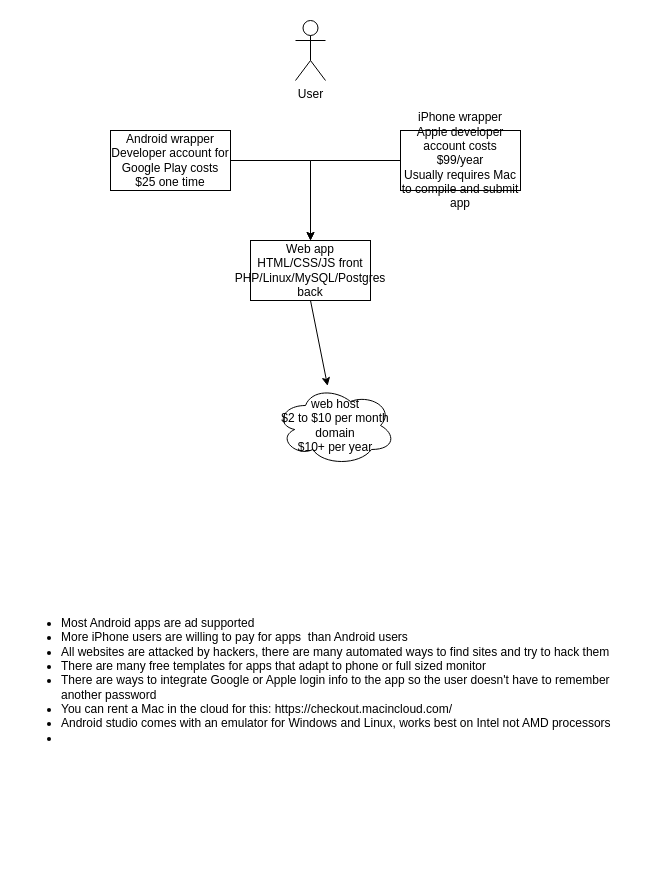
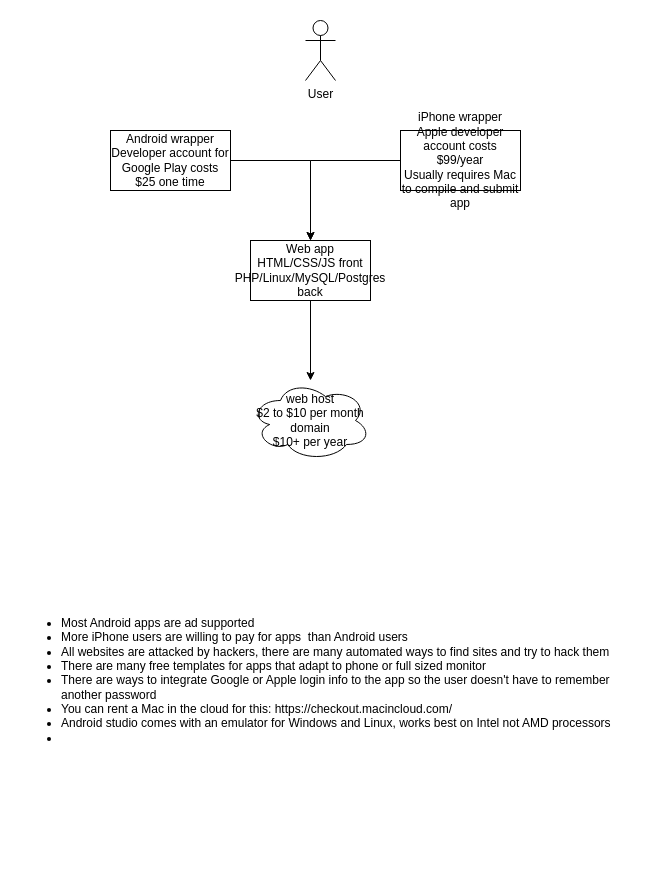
(311, 51) -> (321, 51)
(336, 426) -> (311, 421)
